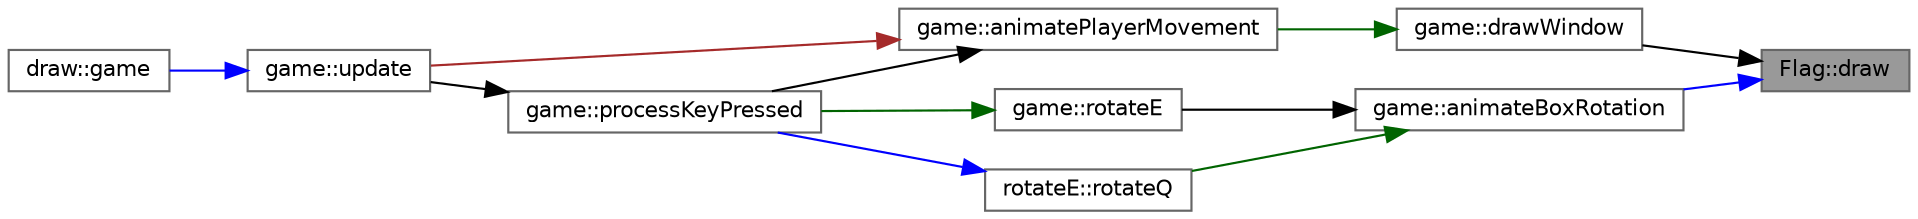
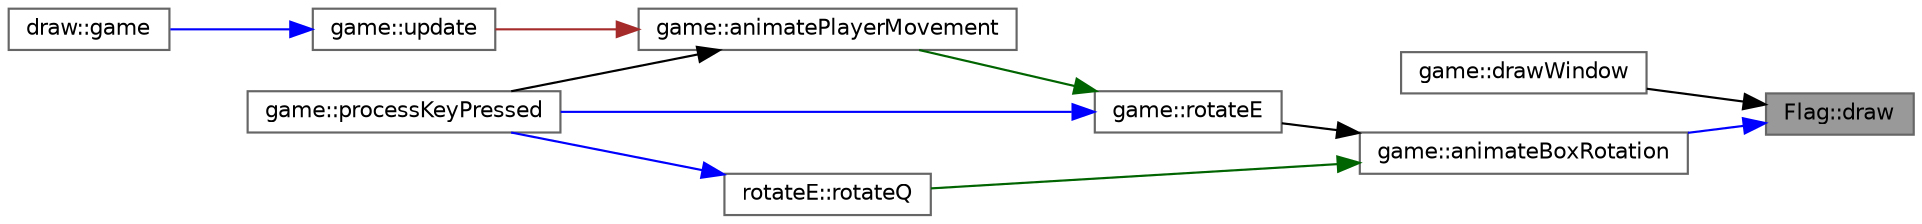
(1326, 29) -> (997, 68)
(458, 86) -> none
(897, 111) -> (816, 112)
